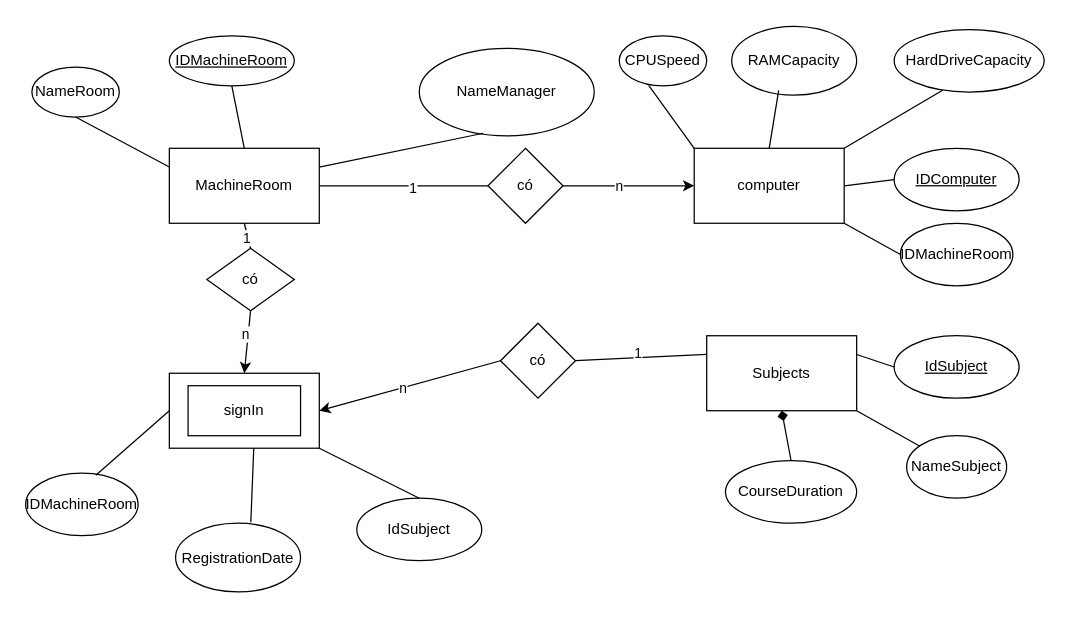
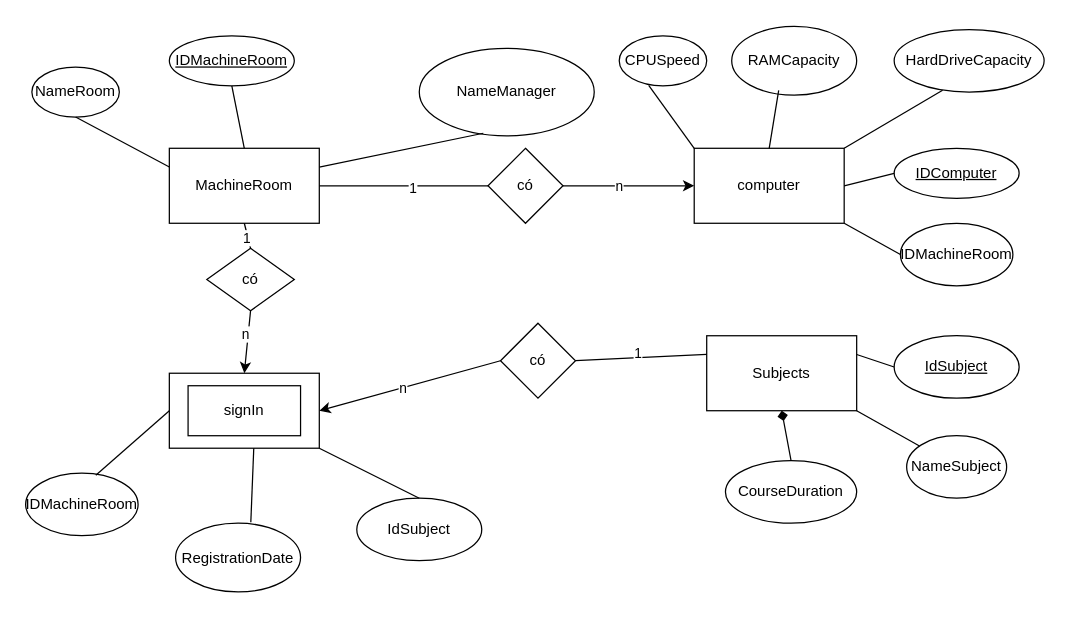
(957, 179) -> (957, 173)
